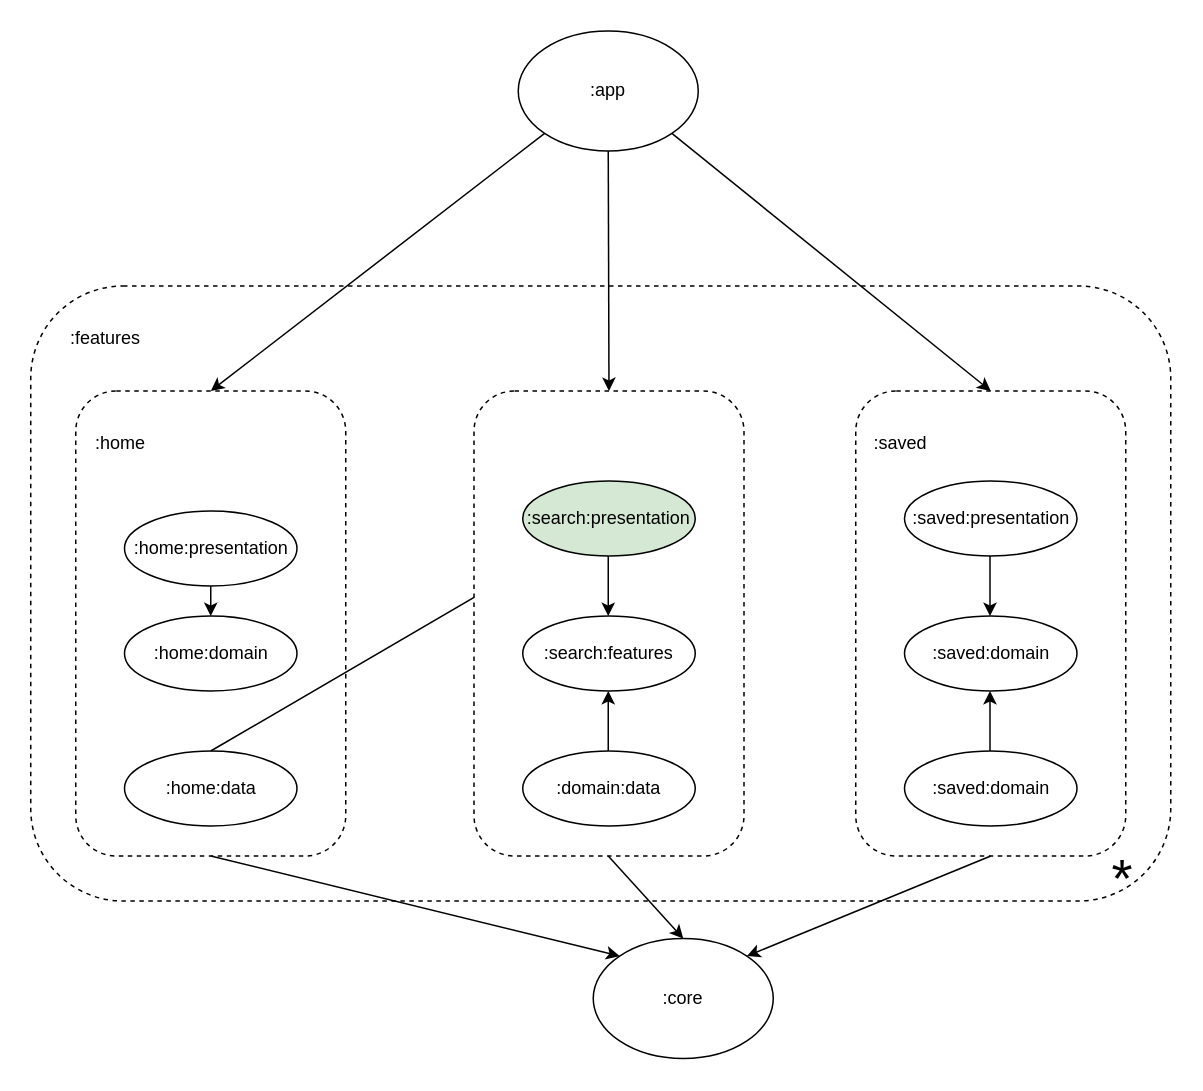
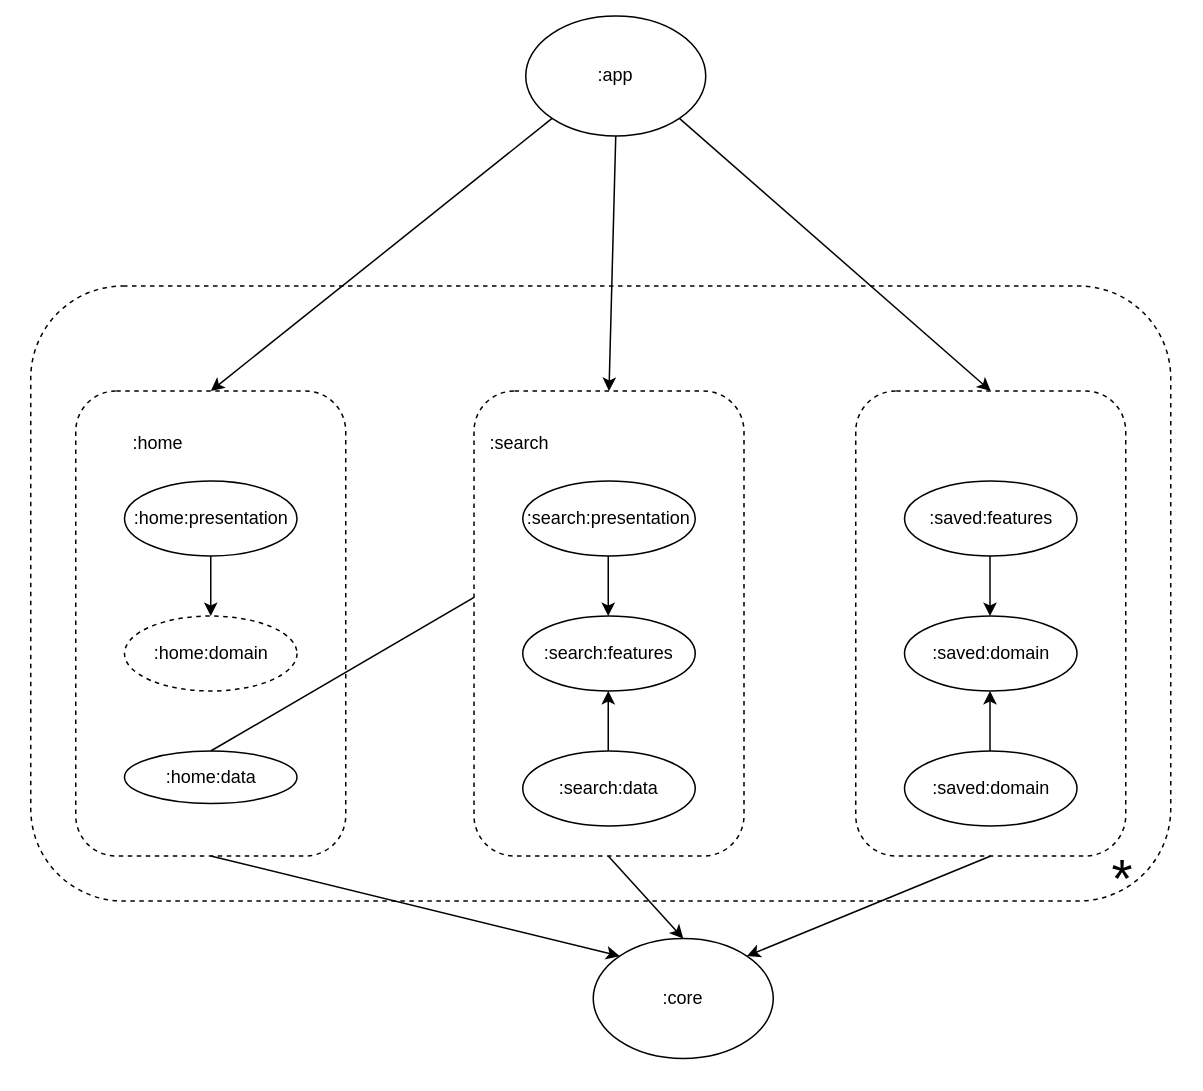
(608, 91) -> (616, 76)
(106, 338) -> none
(121, 443) -> (158, 443)
none -> (519, 443)
(901, 443) -> none
(609, 518) -> (609, 518)
(992, 518) -> (992, 518)
(211, 548) -> (211, 518)
(211, 653) -> (211, 653)
(211, 788) -> (211, 777)
(609, 788) -> (609, 788)
